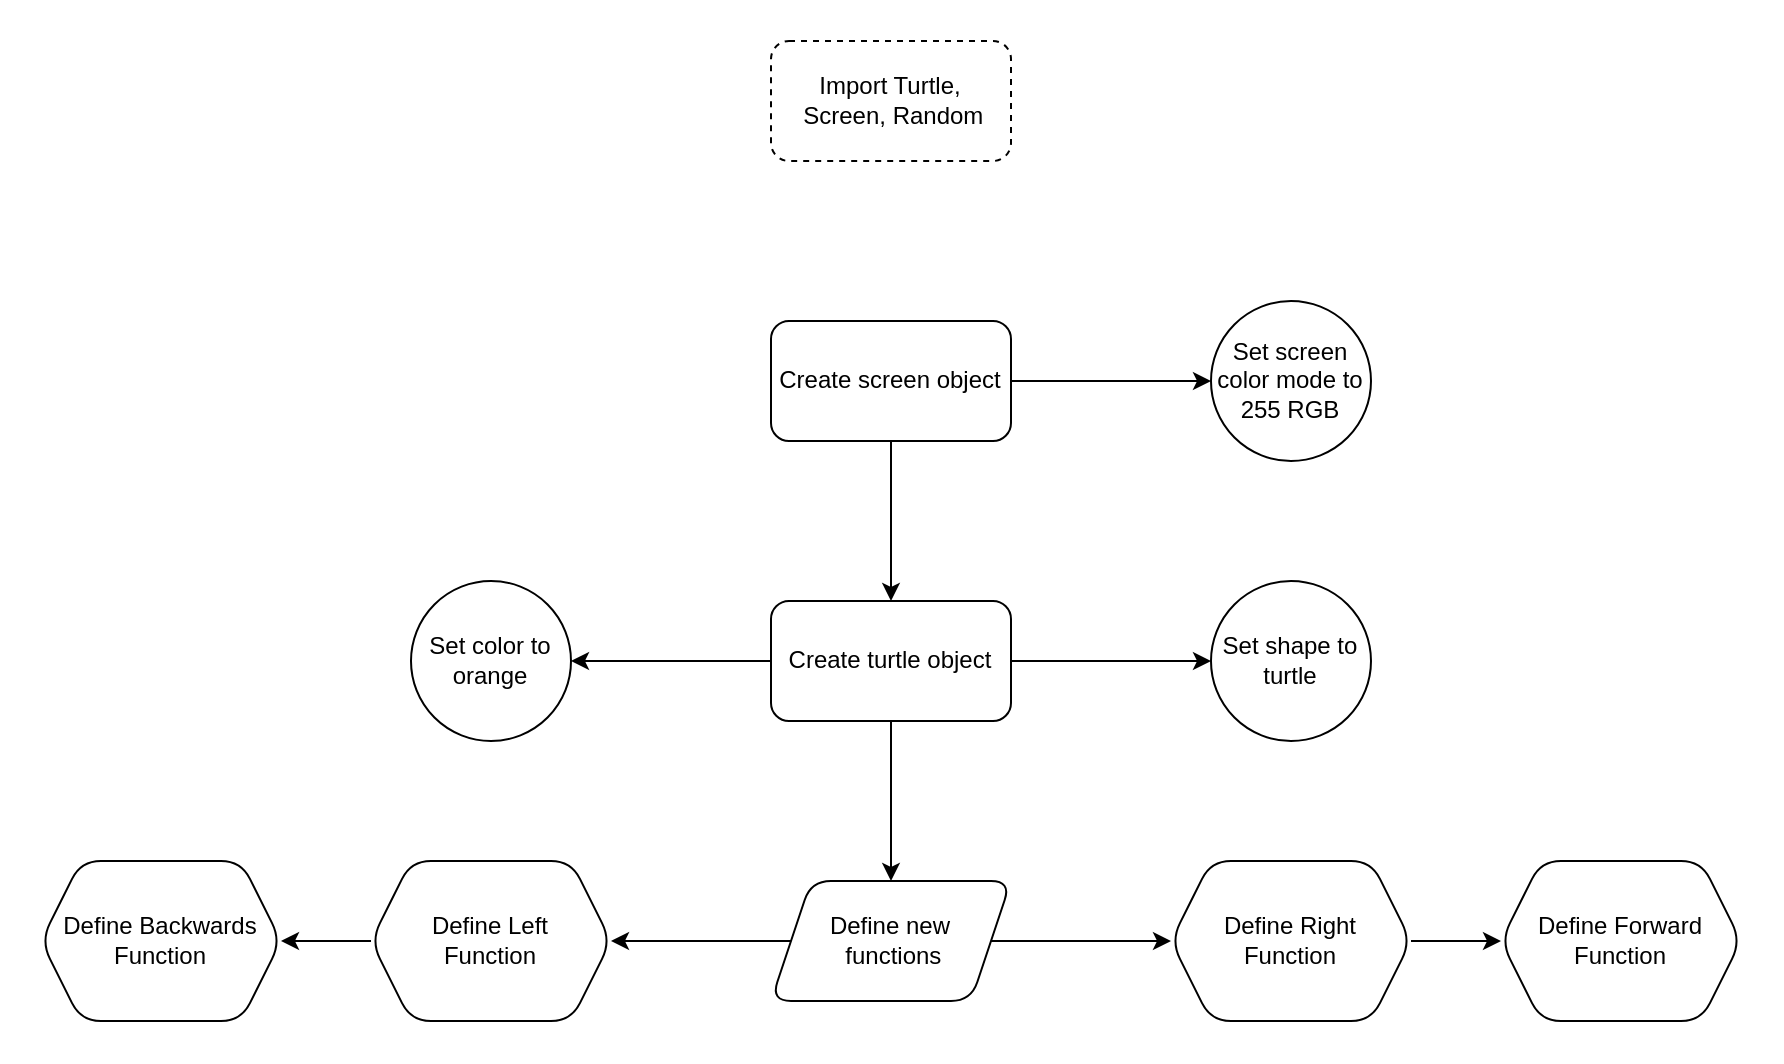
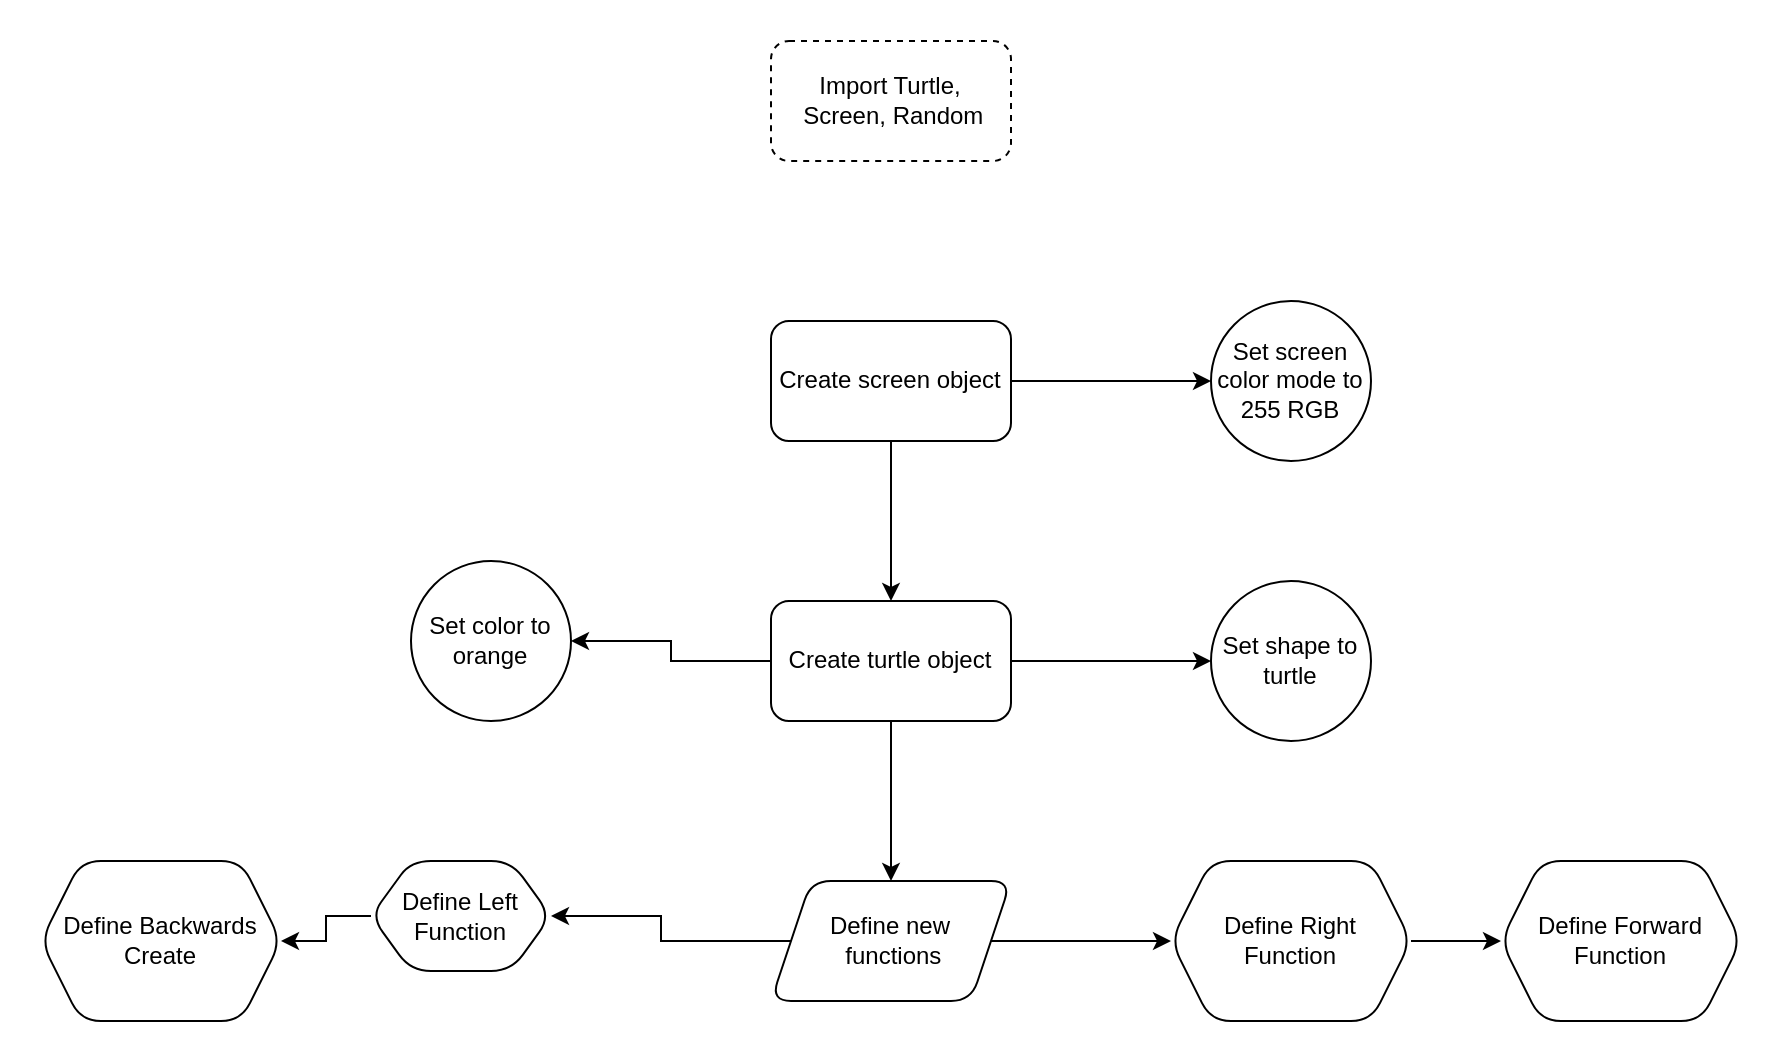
(491, 661) -> (491, 641)
(161, 941) -> (161, 941)
(491, 941) -> (461, 916)
